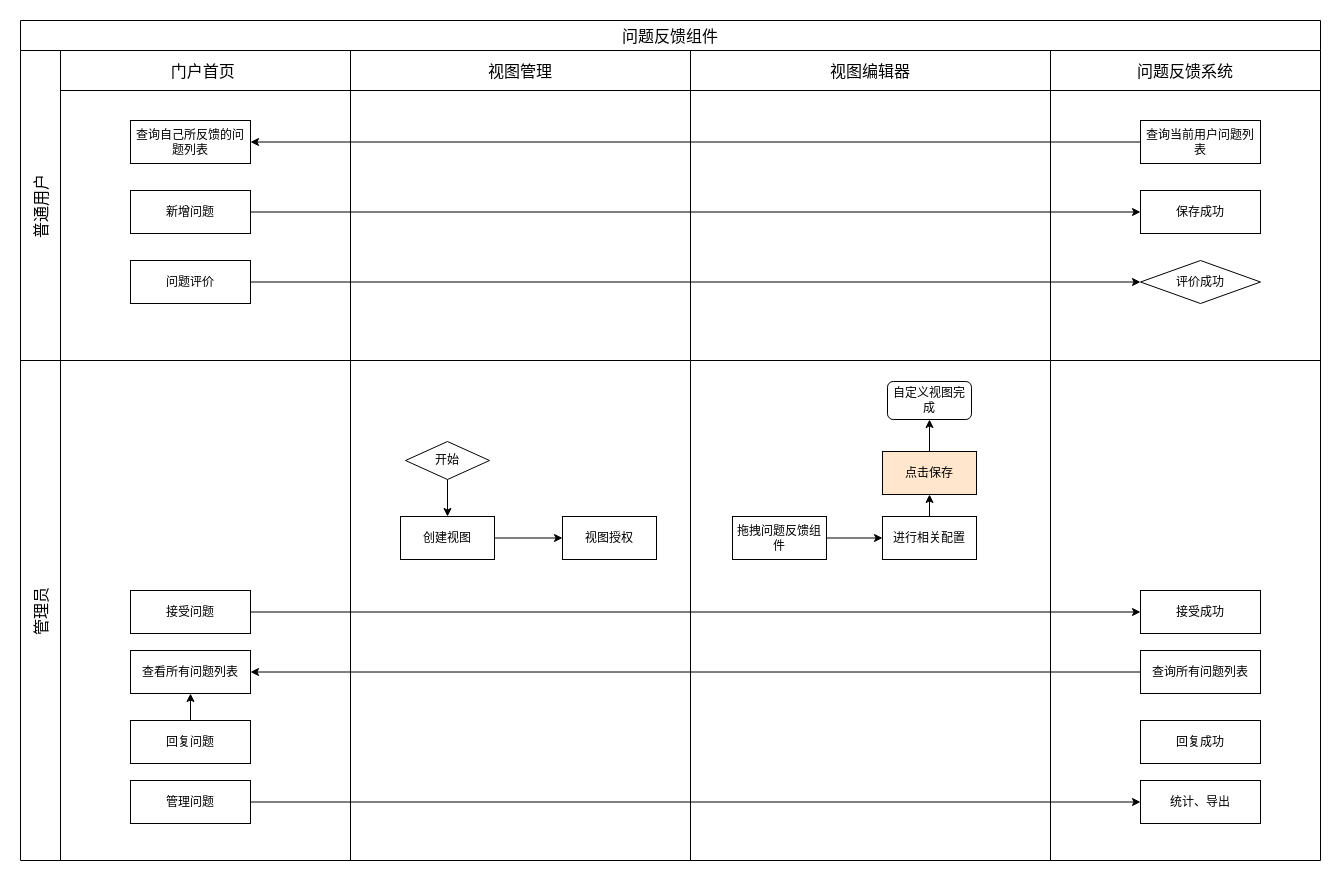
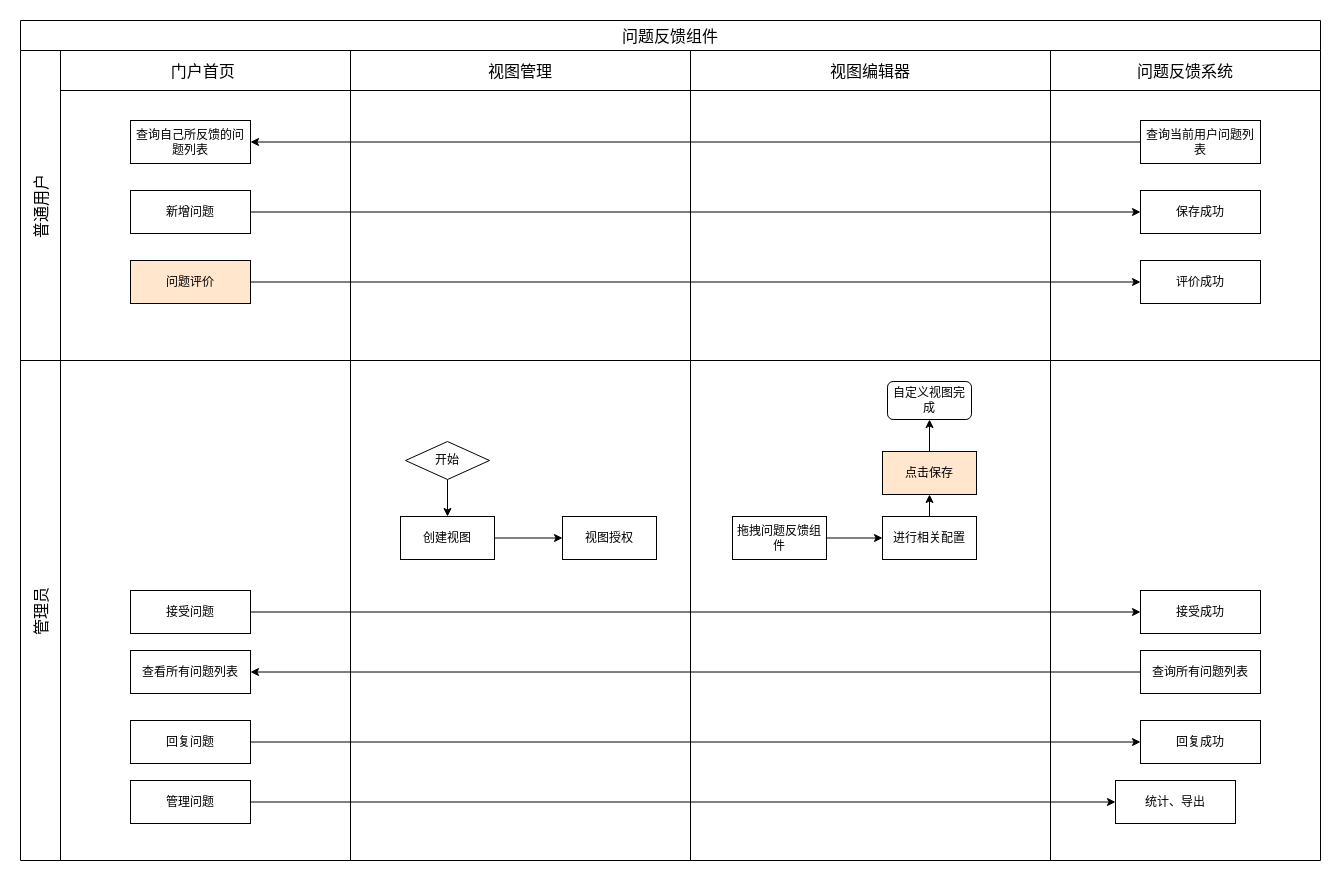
(191, 282) -> (191, 282)
(1201, 282) -> (1201, 282)
(191, 704) -> (692, 742)
(1201, 802) -> (1176, 802)
